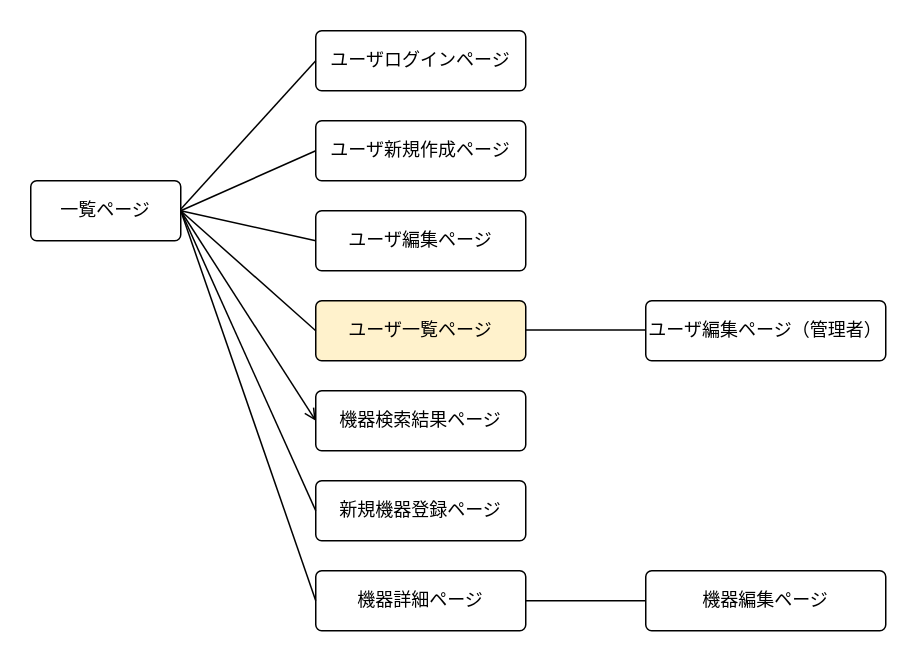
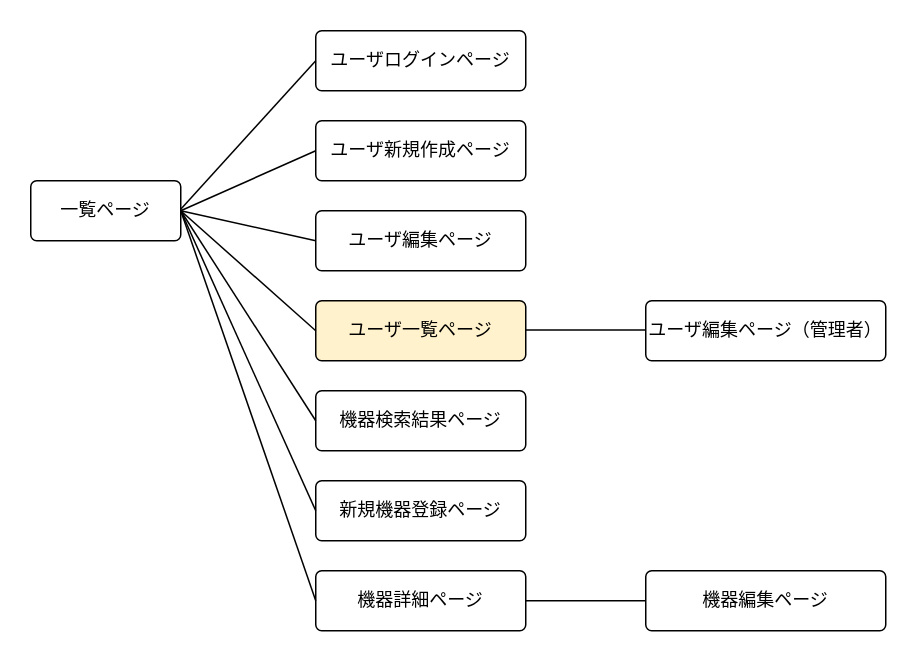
(312, 415) -> (312, 416)
